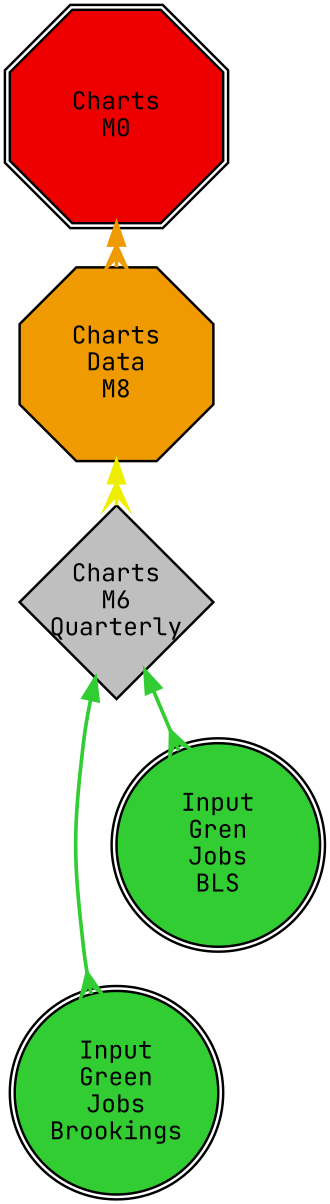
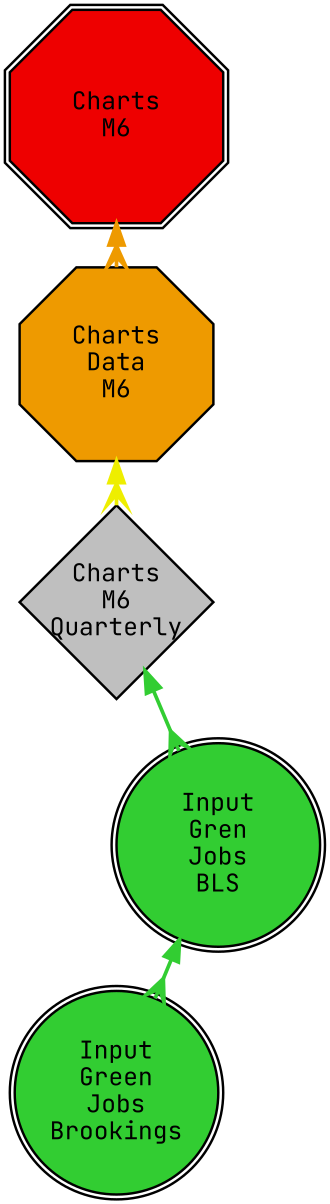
(117, 117) -> (117, 117)
(117, 364) -> (117, 364)
(76, 836) -> (167, 969)
